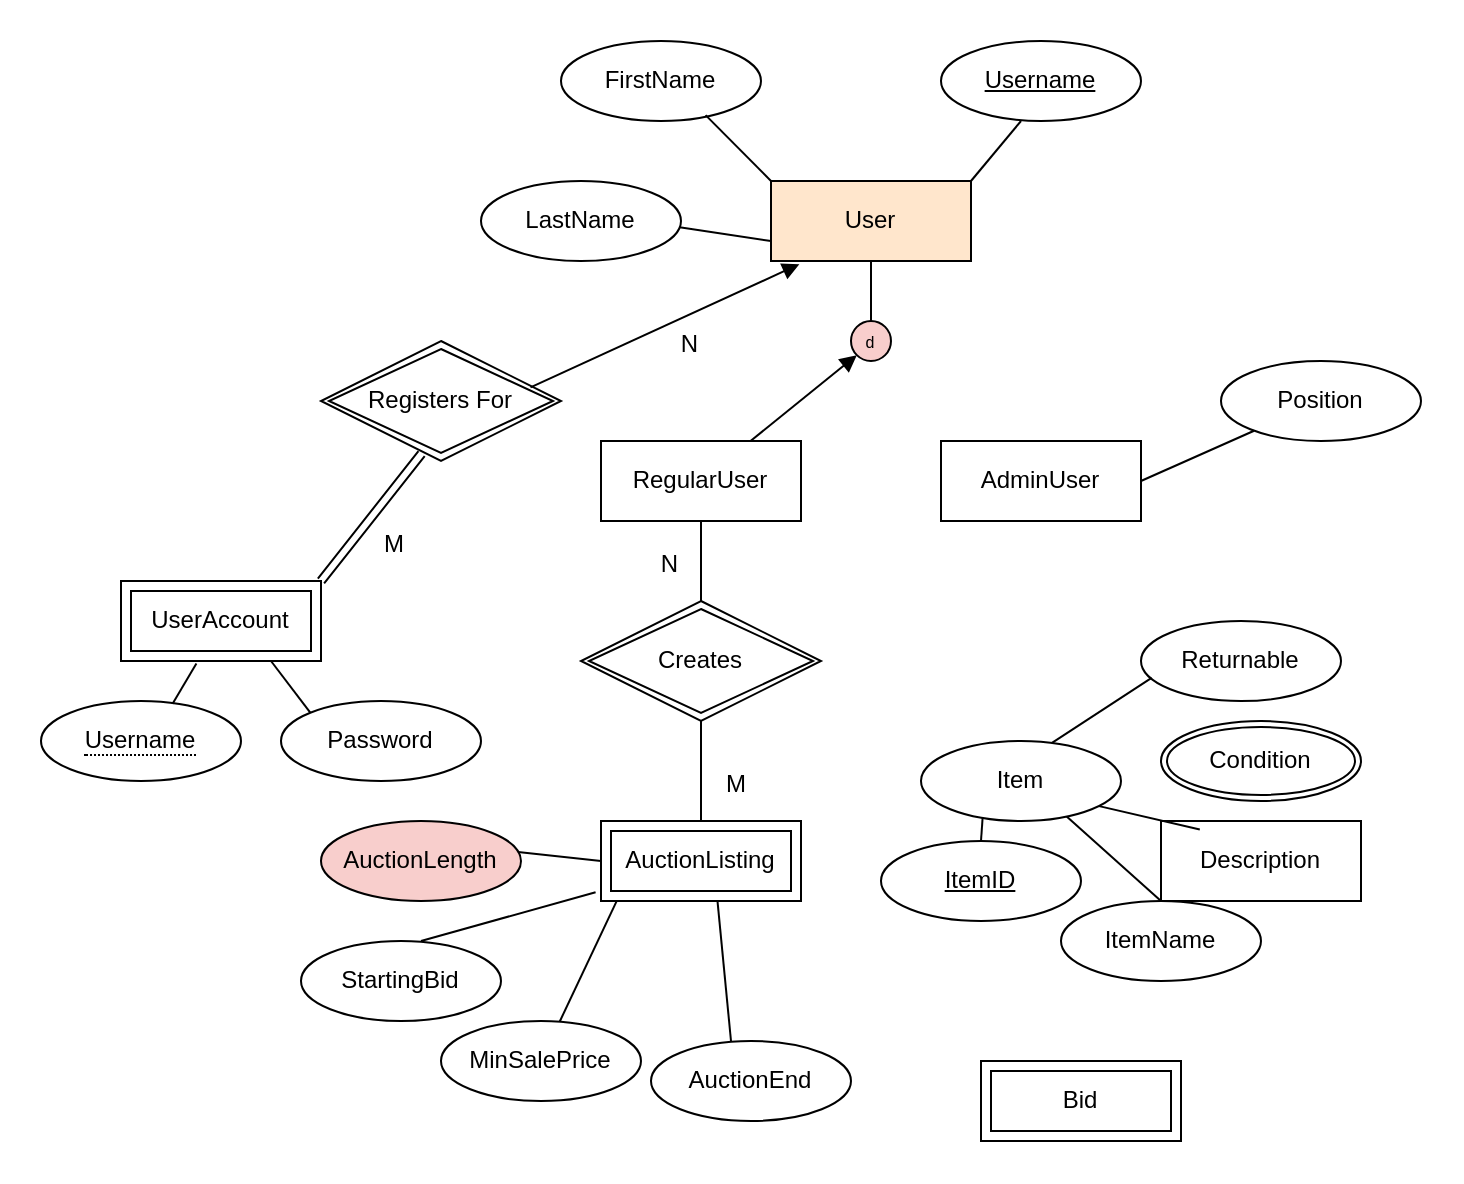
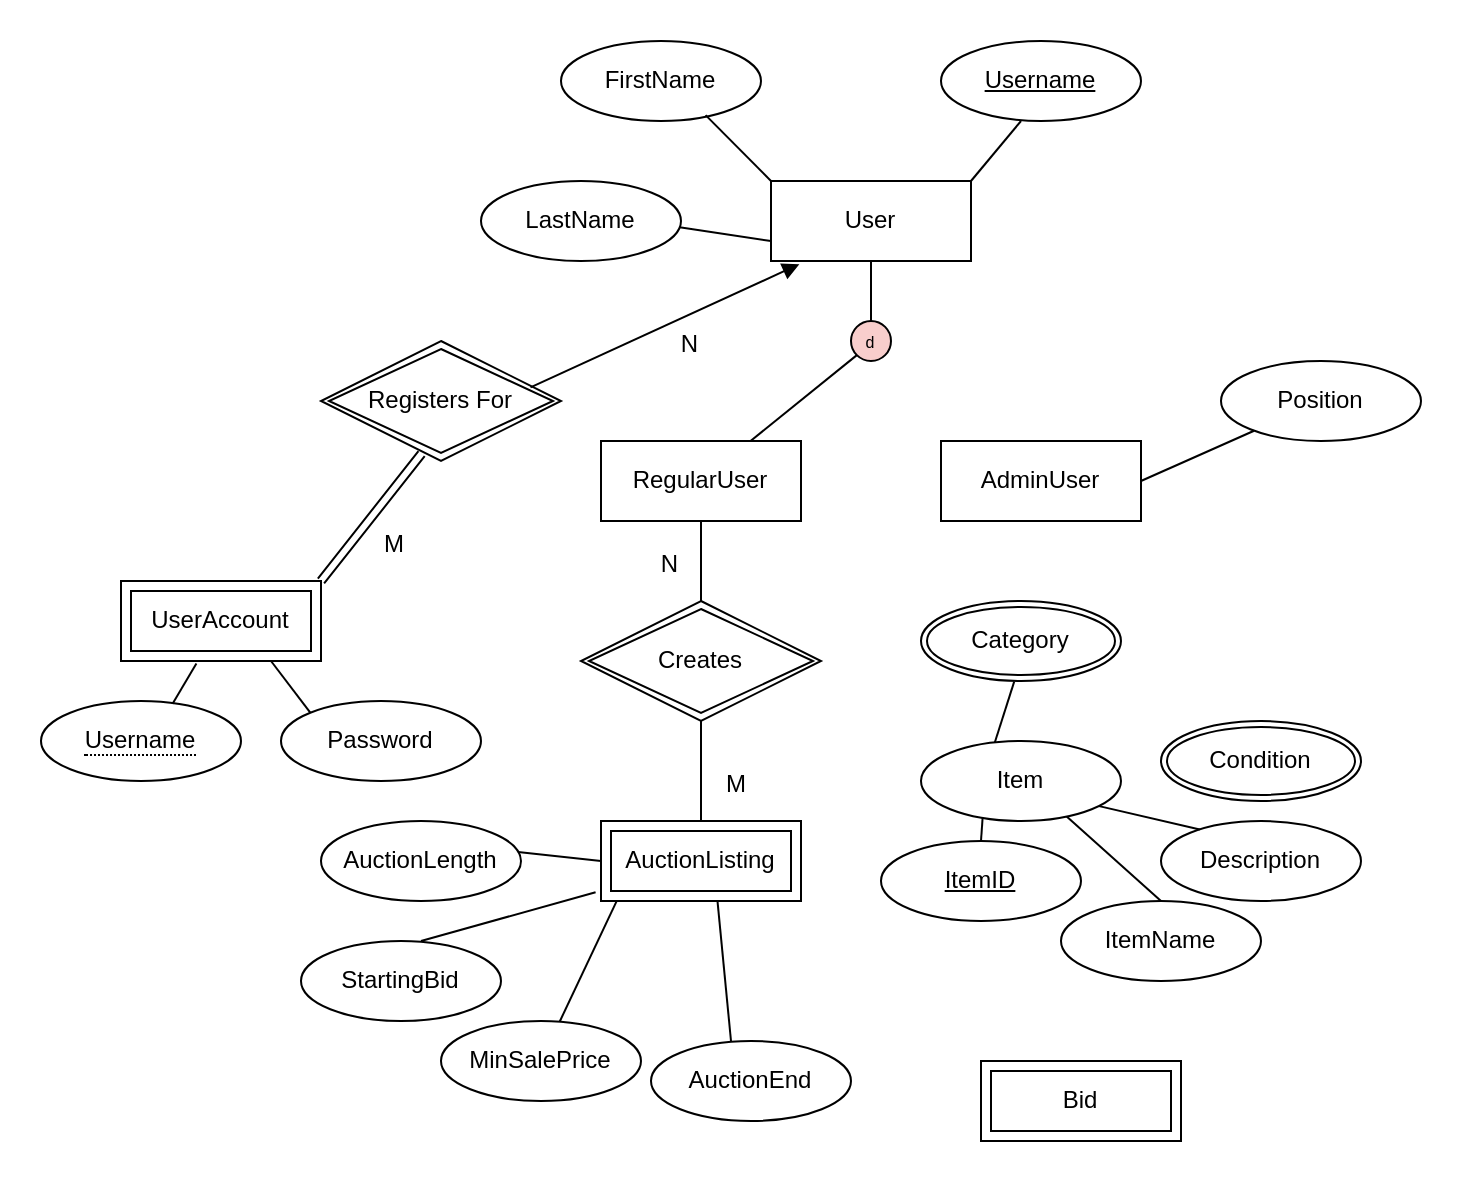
(871, 221) -> (871, 221)
(843, 366) -> (849, 361)
none -> (1021, 641)
(1241, 661) -> none
(1101, 711) -> none
none -> (1004, 713)
(421, 861) -> (421, 861)
(1261, 861) -> (1261, 861)
